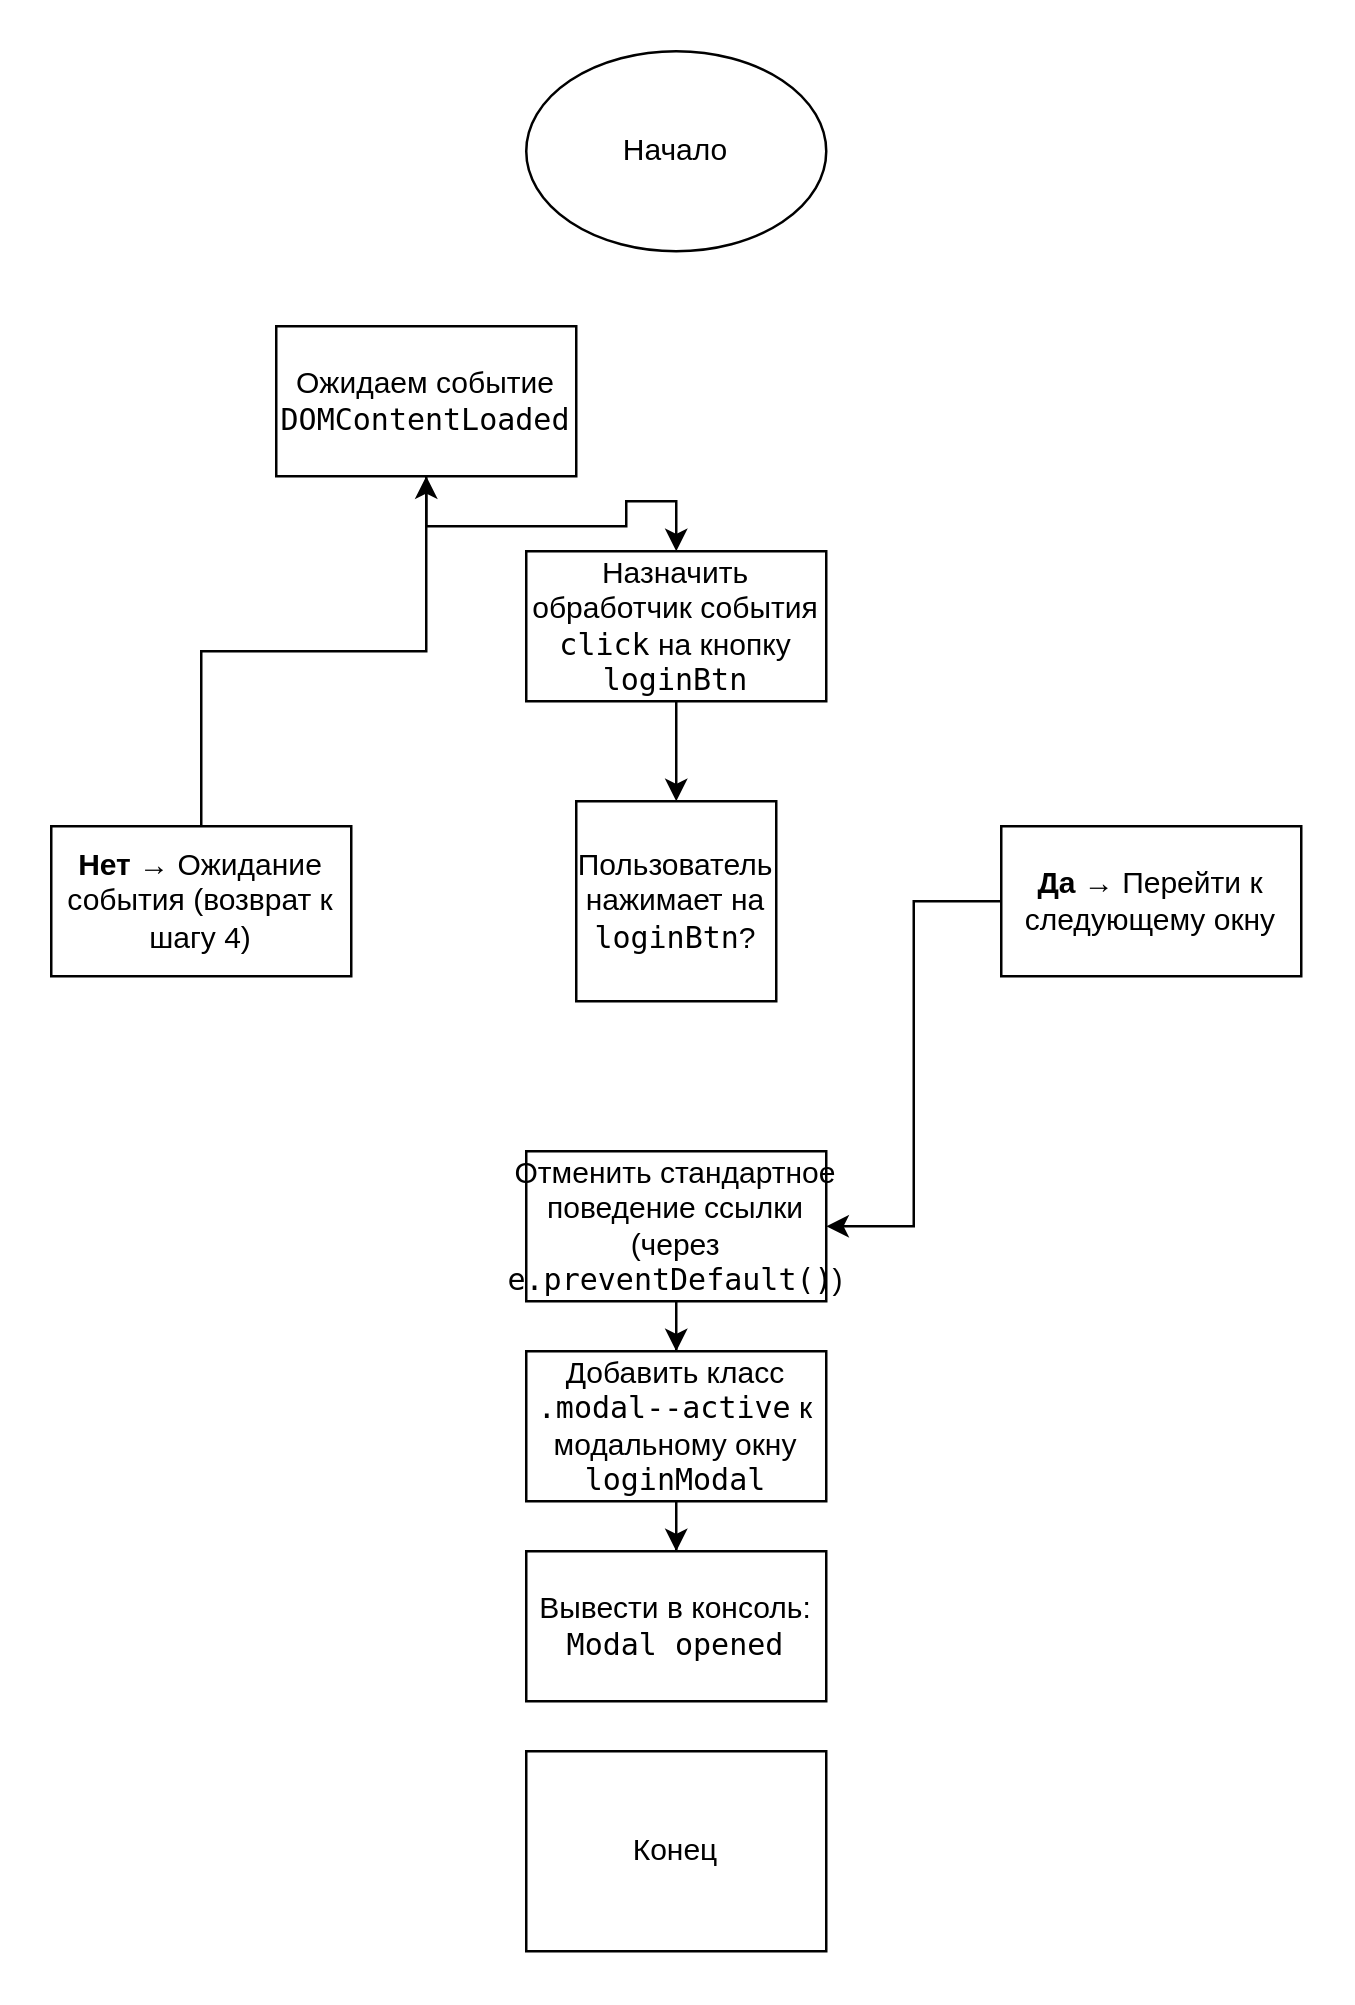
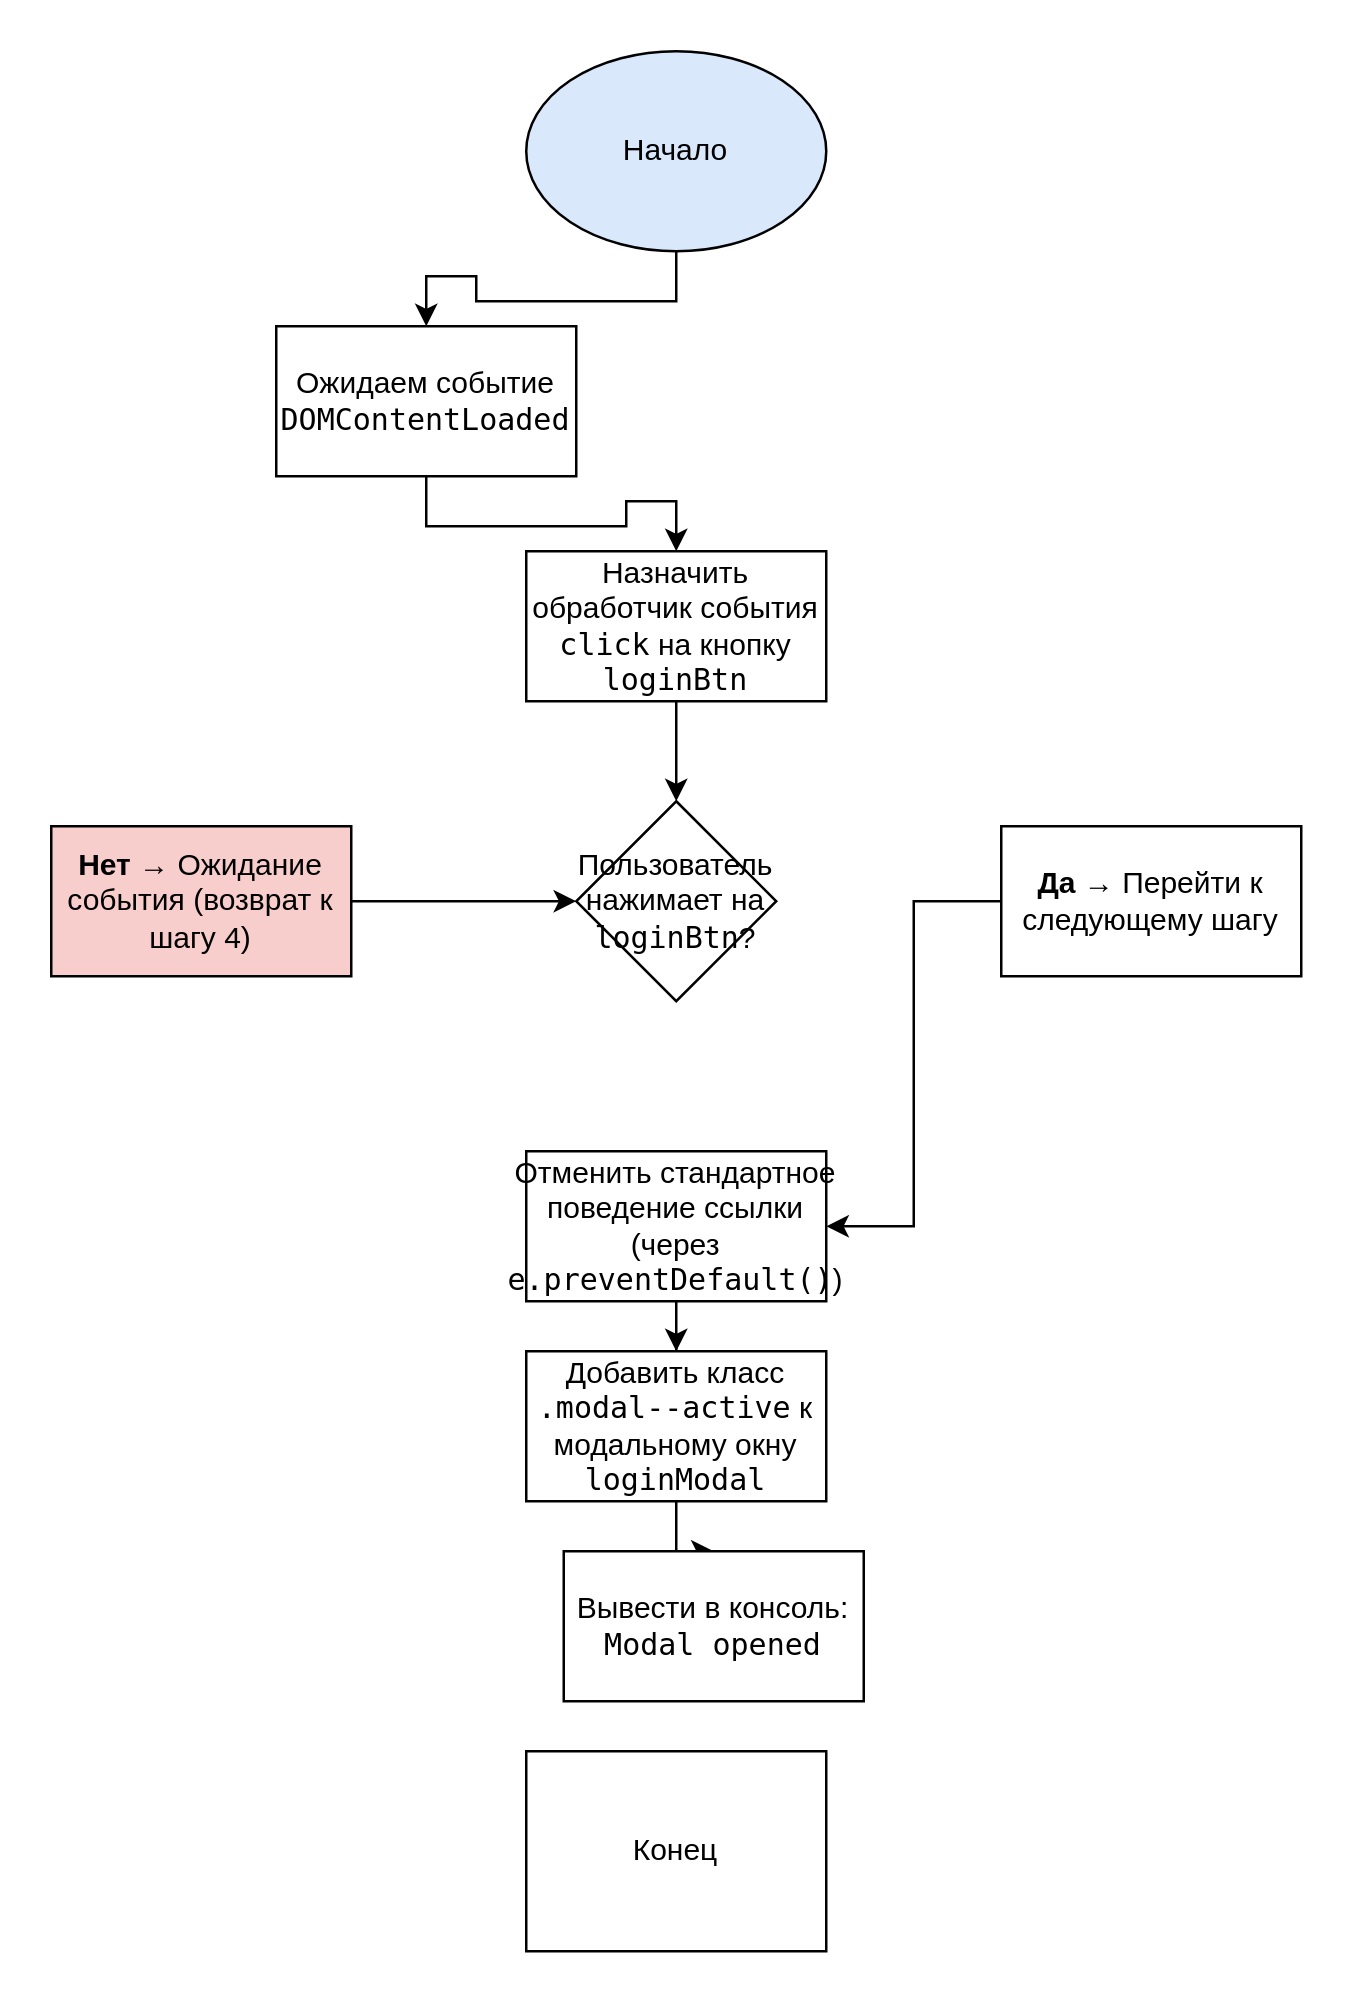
(676, 151) -> (676, 151)
none -> (547, 301)
(286, 651) -> (455, 901)
(201, 901) -> (201, 901)
(676, 901) -> (676, 901)
(1151, 901) -> (1151, 901)
(676, 1626) -> (714, 1626)
